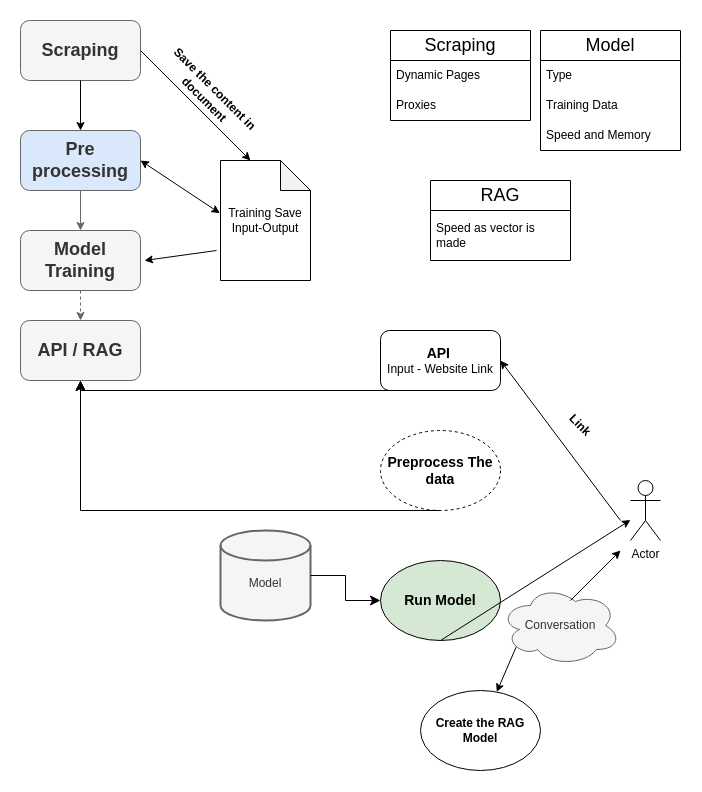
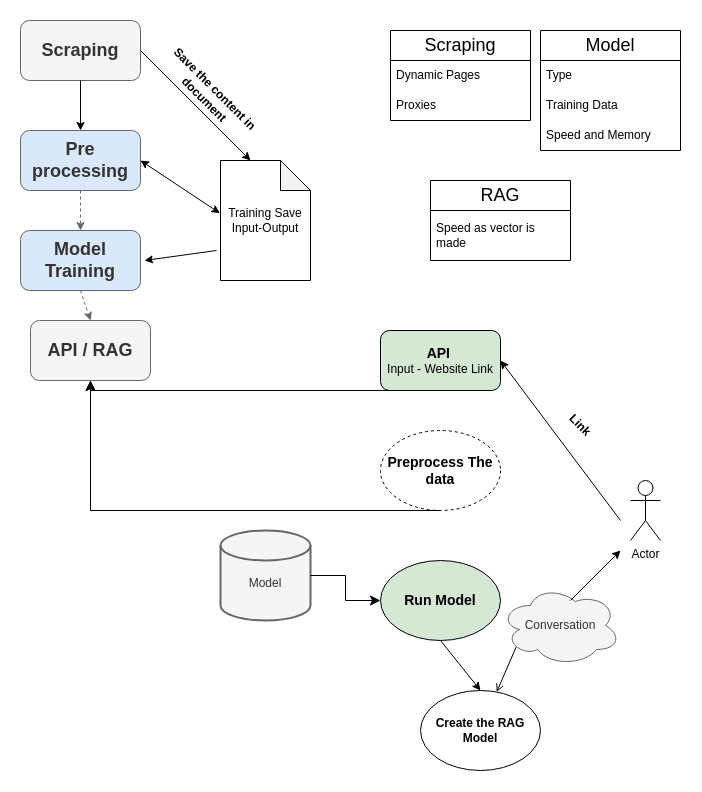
(81, 207) -> (81, 207)
(81, 261) -> (81, 261)
(81, 351) -> (91, 351)
(441, 361) -> (441, 361)
(533, 582) -> (458, 663)
(500, 684) -> (499, 686)
